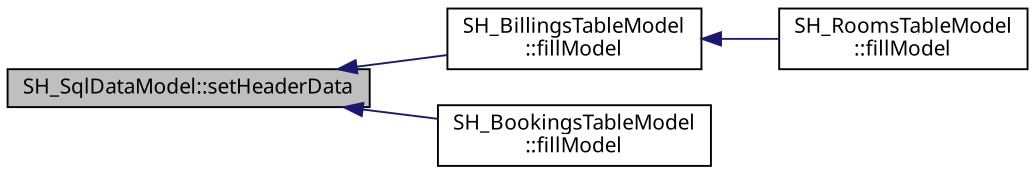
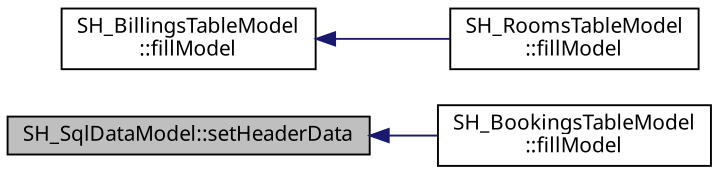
(402, 61) -> none
